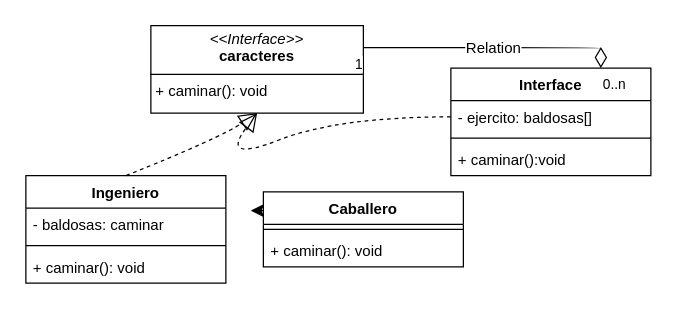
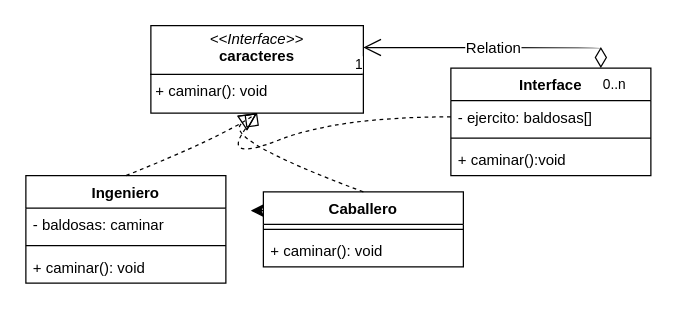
(368, 48) -> (370, 48)
(243, 132) -> (246, 128)
(211, 139) -> (222, 133)
none -> (297, 165)
